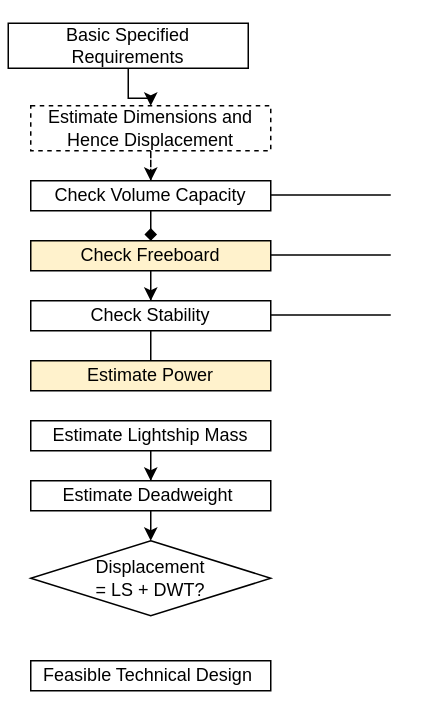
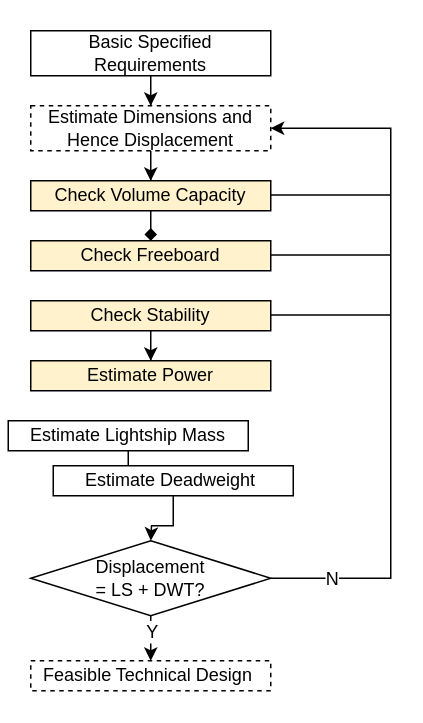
(128, 46) -> (151, 53)
(151, 161) -> (151, 161)
(151, 196) -> (151, 196)
(151, 291) -> none
(151, 316) -> (151, 316)
(151, 353) -> (151, 349)
none -> (391, 358)
(151, 436) -> (128, 436)
(151, 496) -> (173, 481)
none -> (151, 644)
(151, 676) -> (151, 676)
